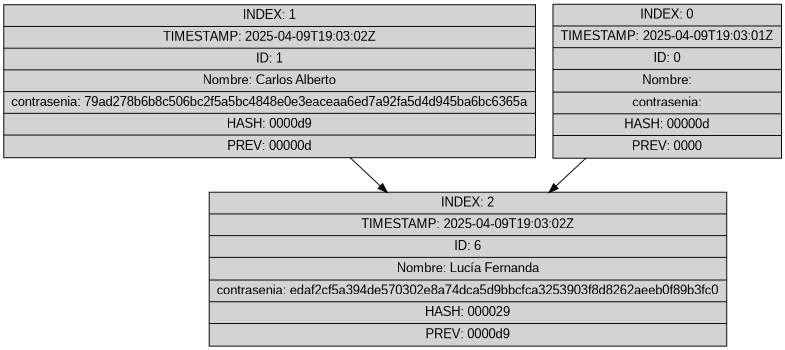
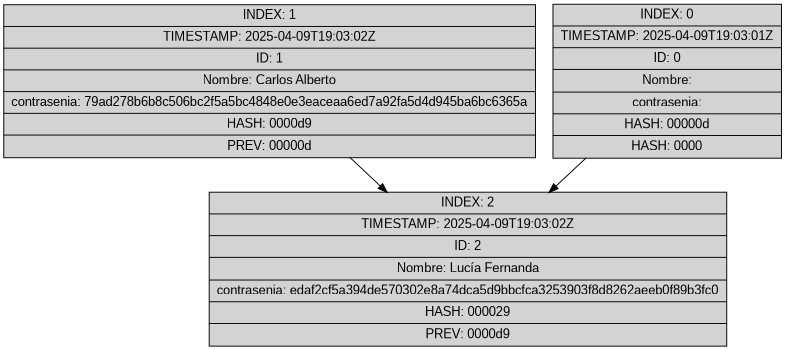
(667, 146) -> (667, 146)
(468, 246) -> (468, 246)
